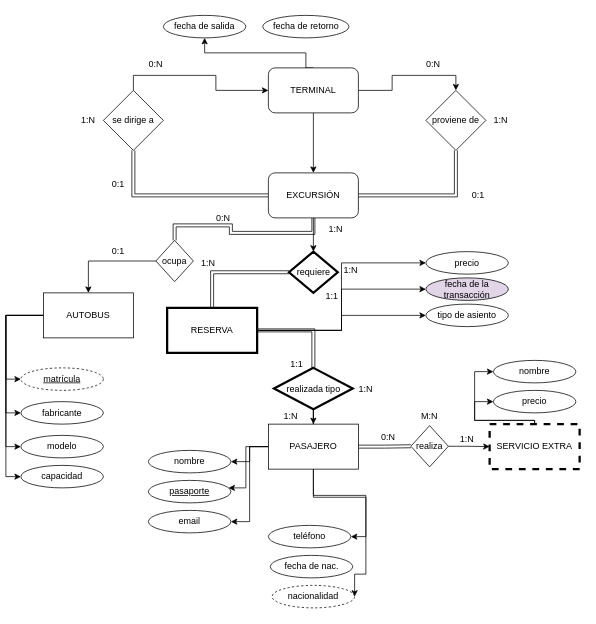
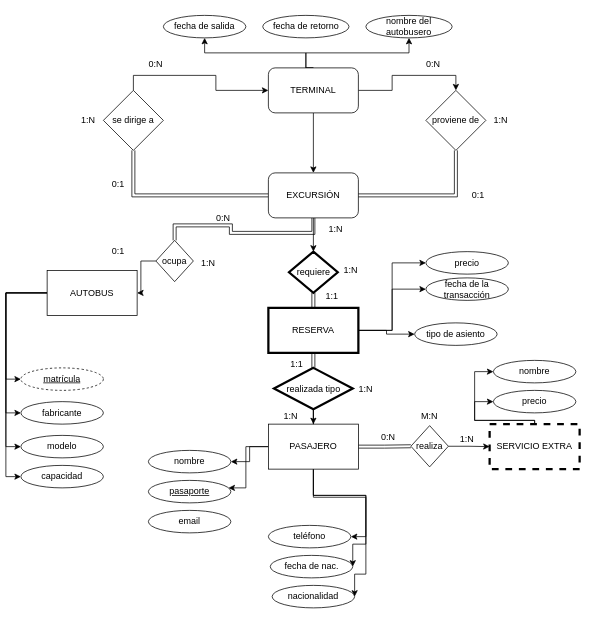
none -> (409, 27)
none -> (409, 50)
(467, 289) -> (467, 289)
(88, 315) -> (92, 293)
(467, 315) -> (456, 334)
(212, 330) -> (313, 330)
(249, 499) -> none
none -> (353, 551)
(313, 597) -> (313, 597)
